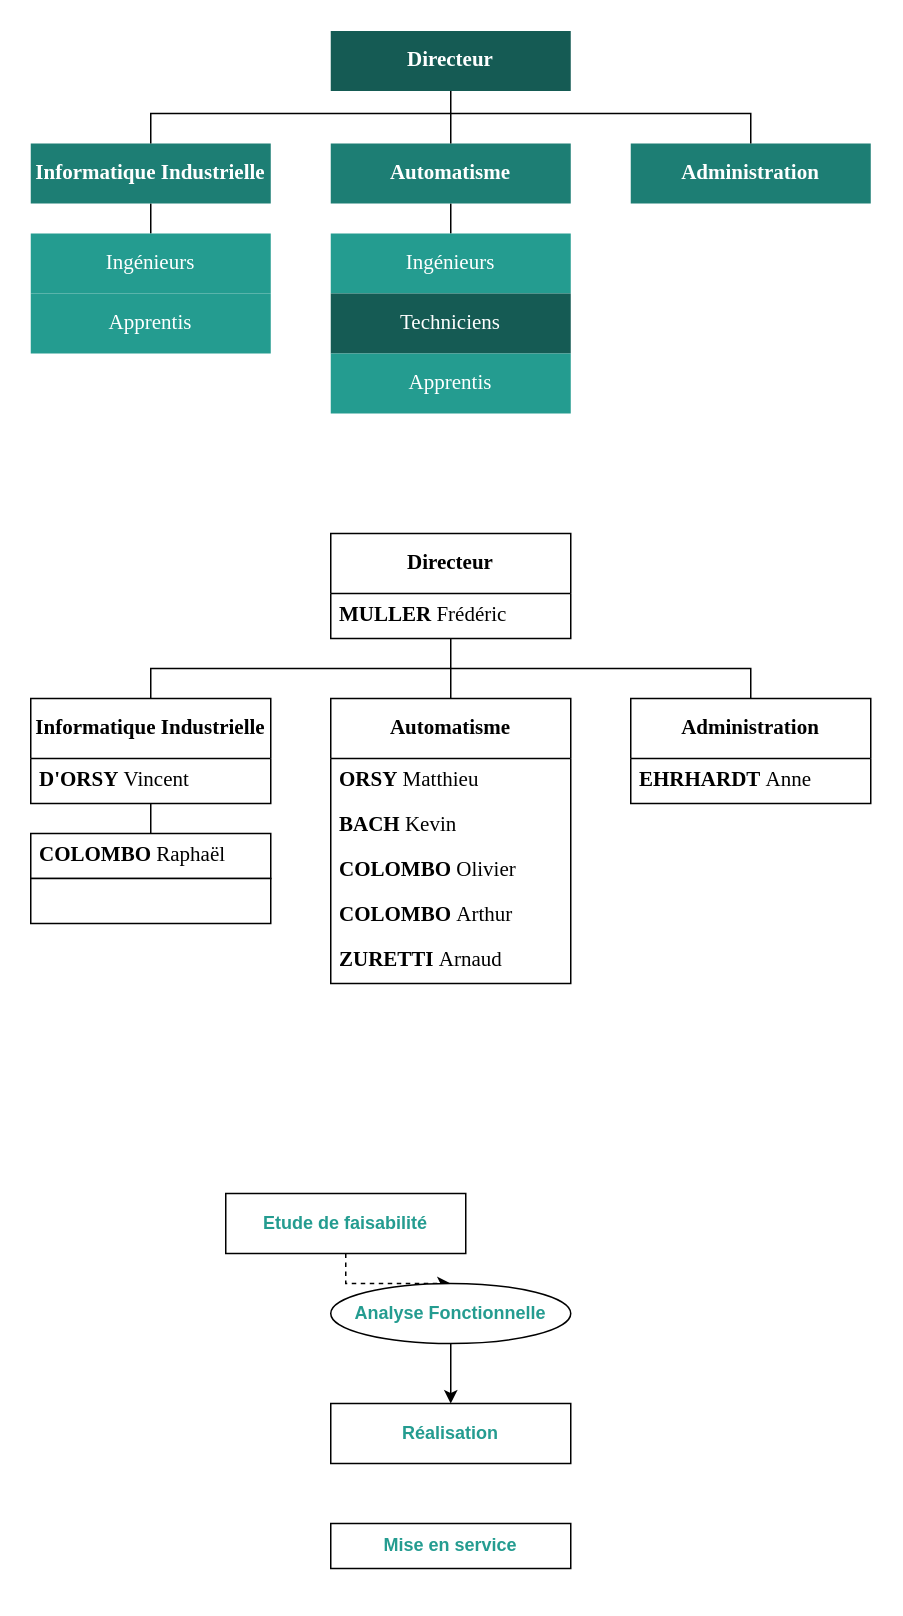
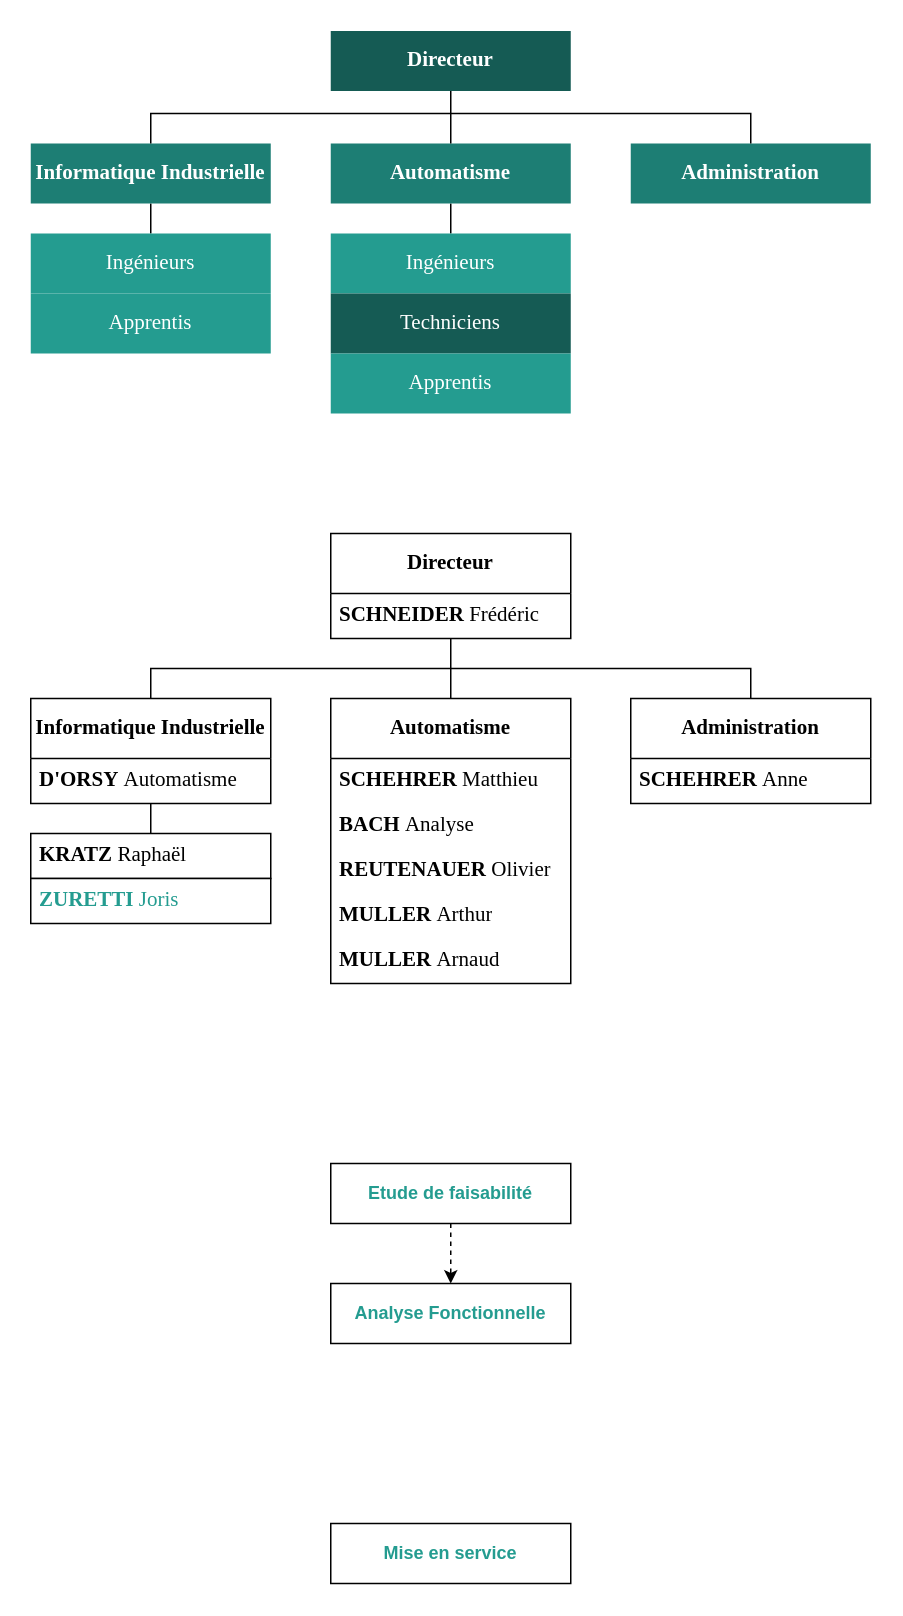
(425, 616) -> (443, 616)
(117, 781) -> (140, 781)
(413, 781) -> (437, 781)
(716, 781) -> (716, 781)
(396, 826) -> (408, 826)
(125, 856) -> (113, 856)
(420, 871) -> (437, 871)
none -> (151, 901)
(422, 916) -> (416, 916)
(422, 961) -> (416, 961)
(346, 1223) -> (451, 1193)
(451, 1313) -> (451, 1313)
(451, 1368) -> none
(451, 1433) -> none
(451, 1546) -> (451, 1553)
